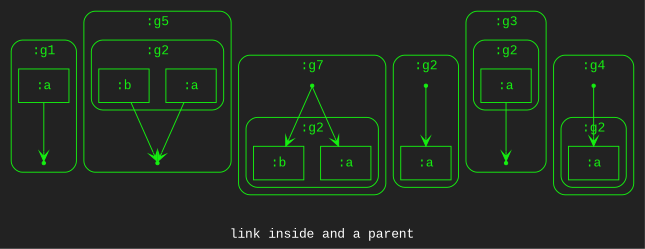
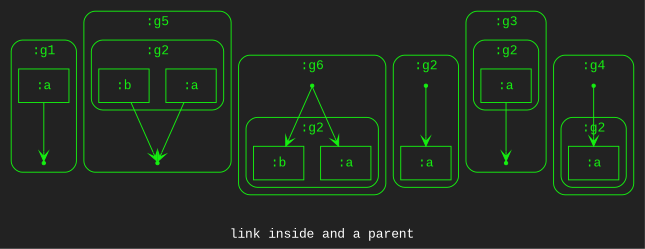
(312, 66) -> (312, 66)
